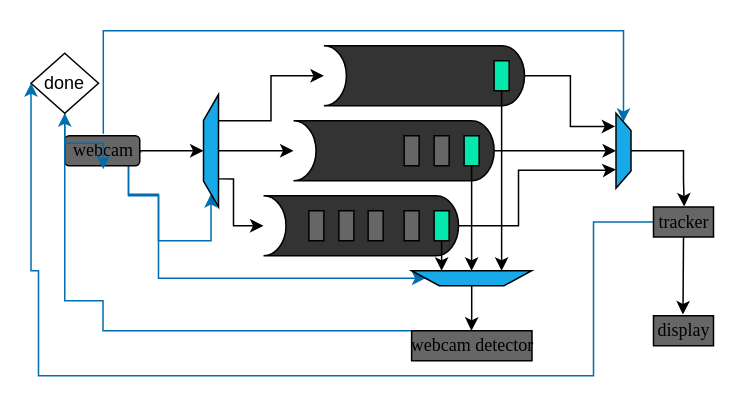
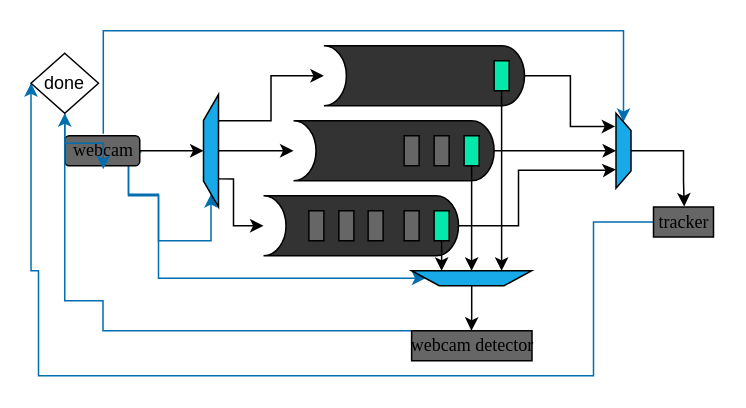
(683, 270) -> none
(683, 331) -> none
